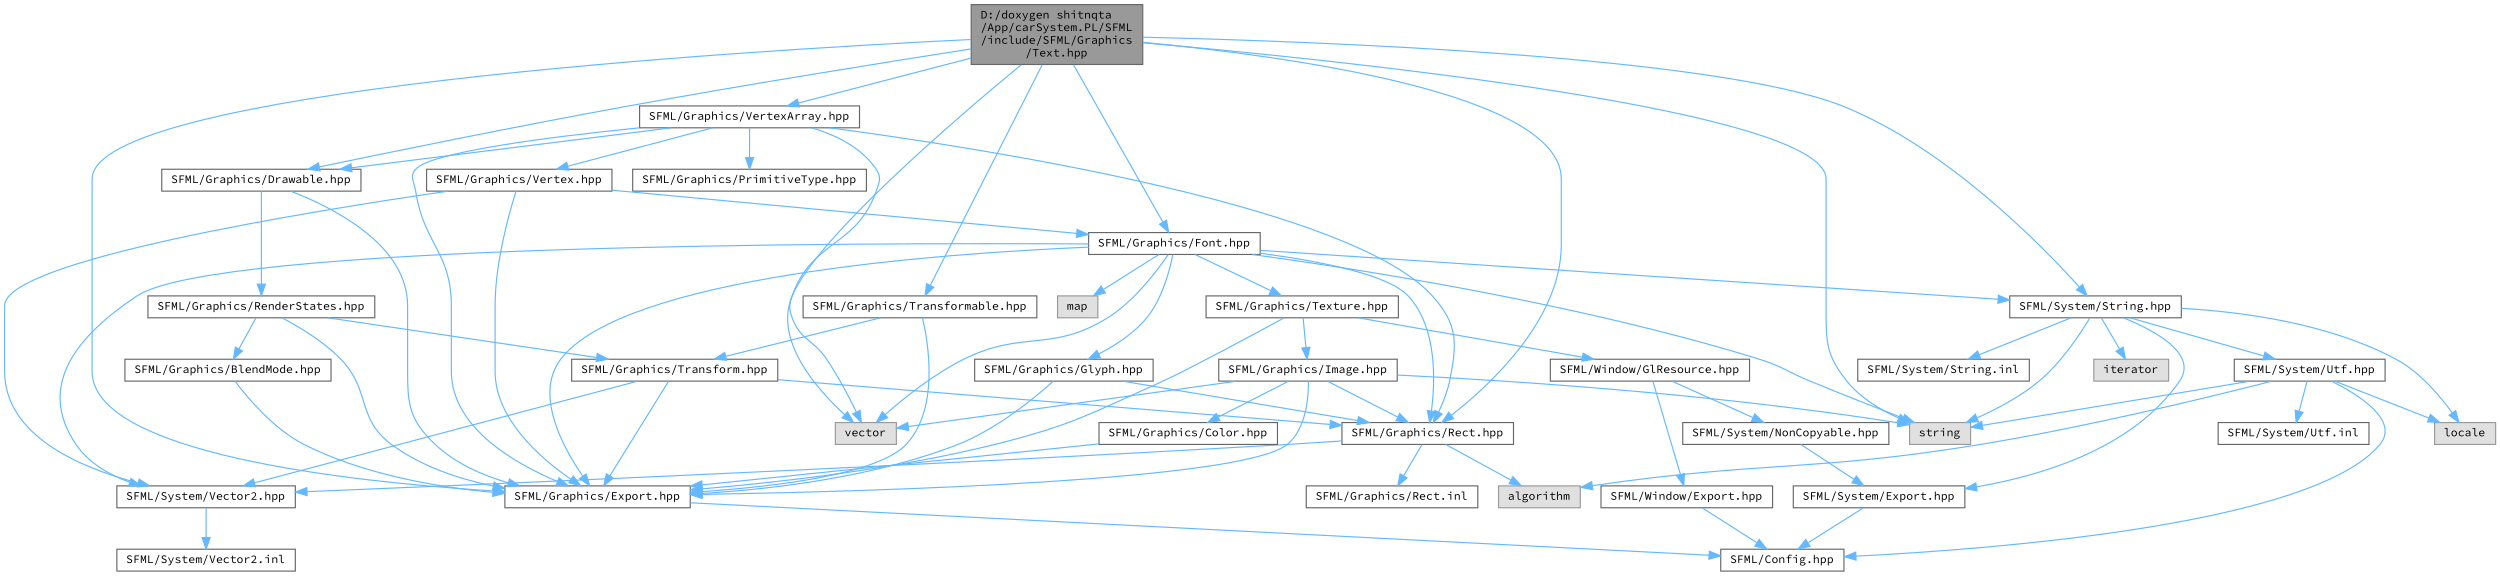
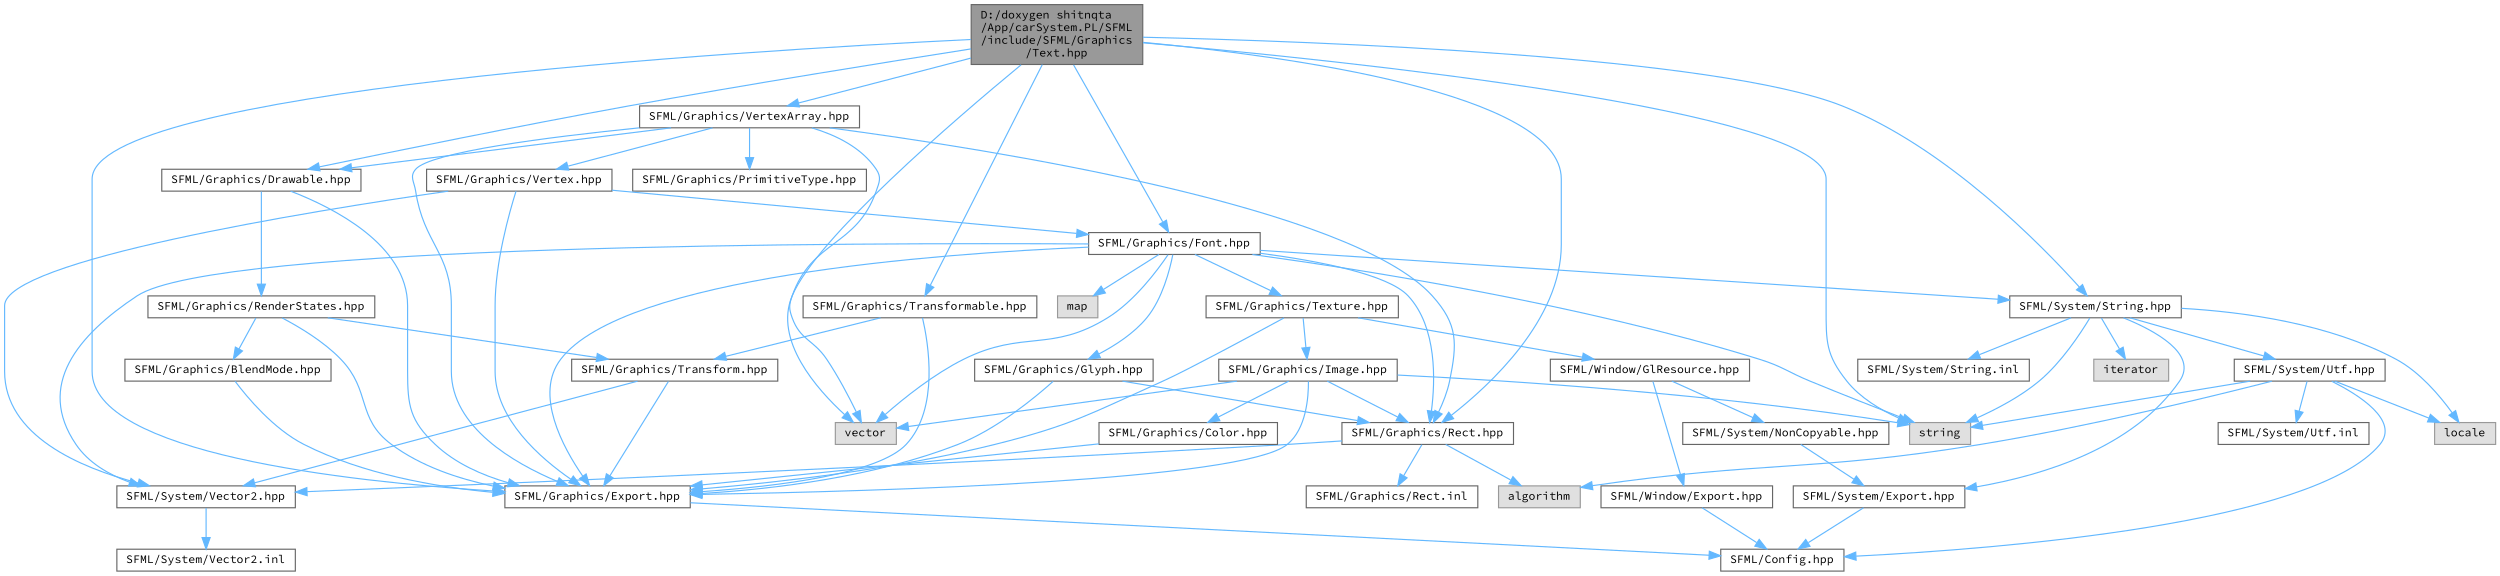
(1012, 399) -> none
